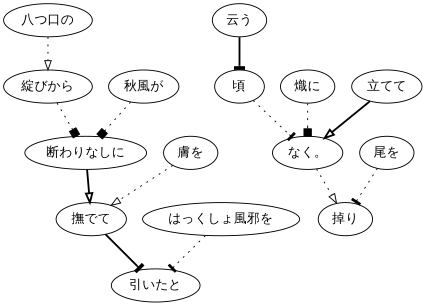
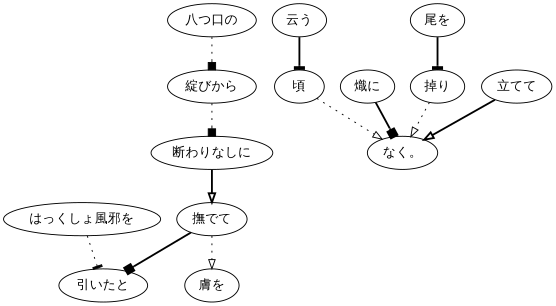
(48, 49) -> (212, 49)
(144, 87) -> none
(308, 115) -> (383, 115)
(271, 118) -> (345, 116)
(324, 182) -> (422, 115)
(146, 183) -> (212, 248)
(368, 184) -> (438, 51)
(121, 250) -> (163, 249)
